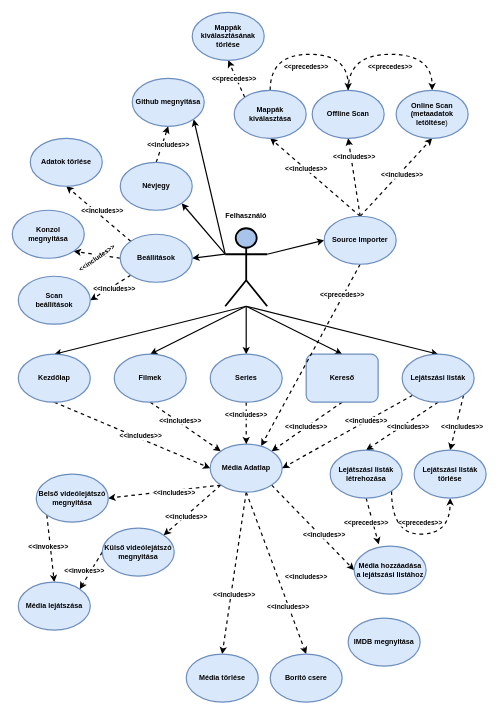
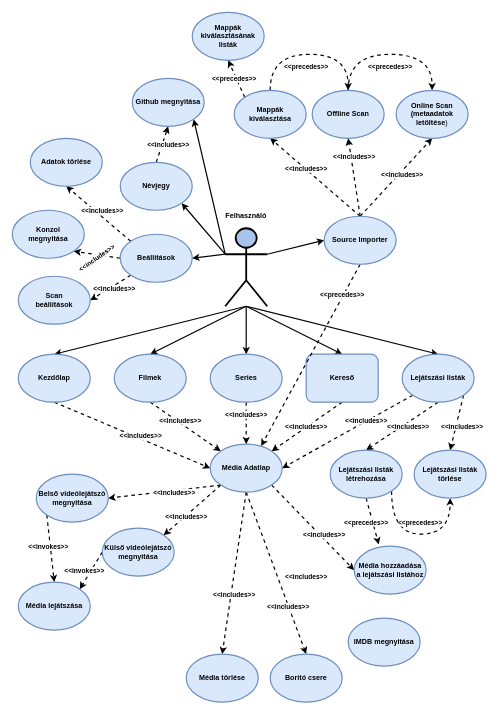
(228, 36) -> (228, 36)
